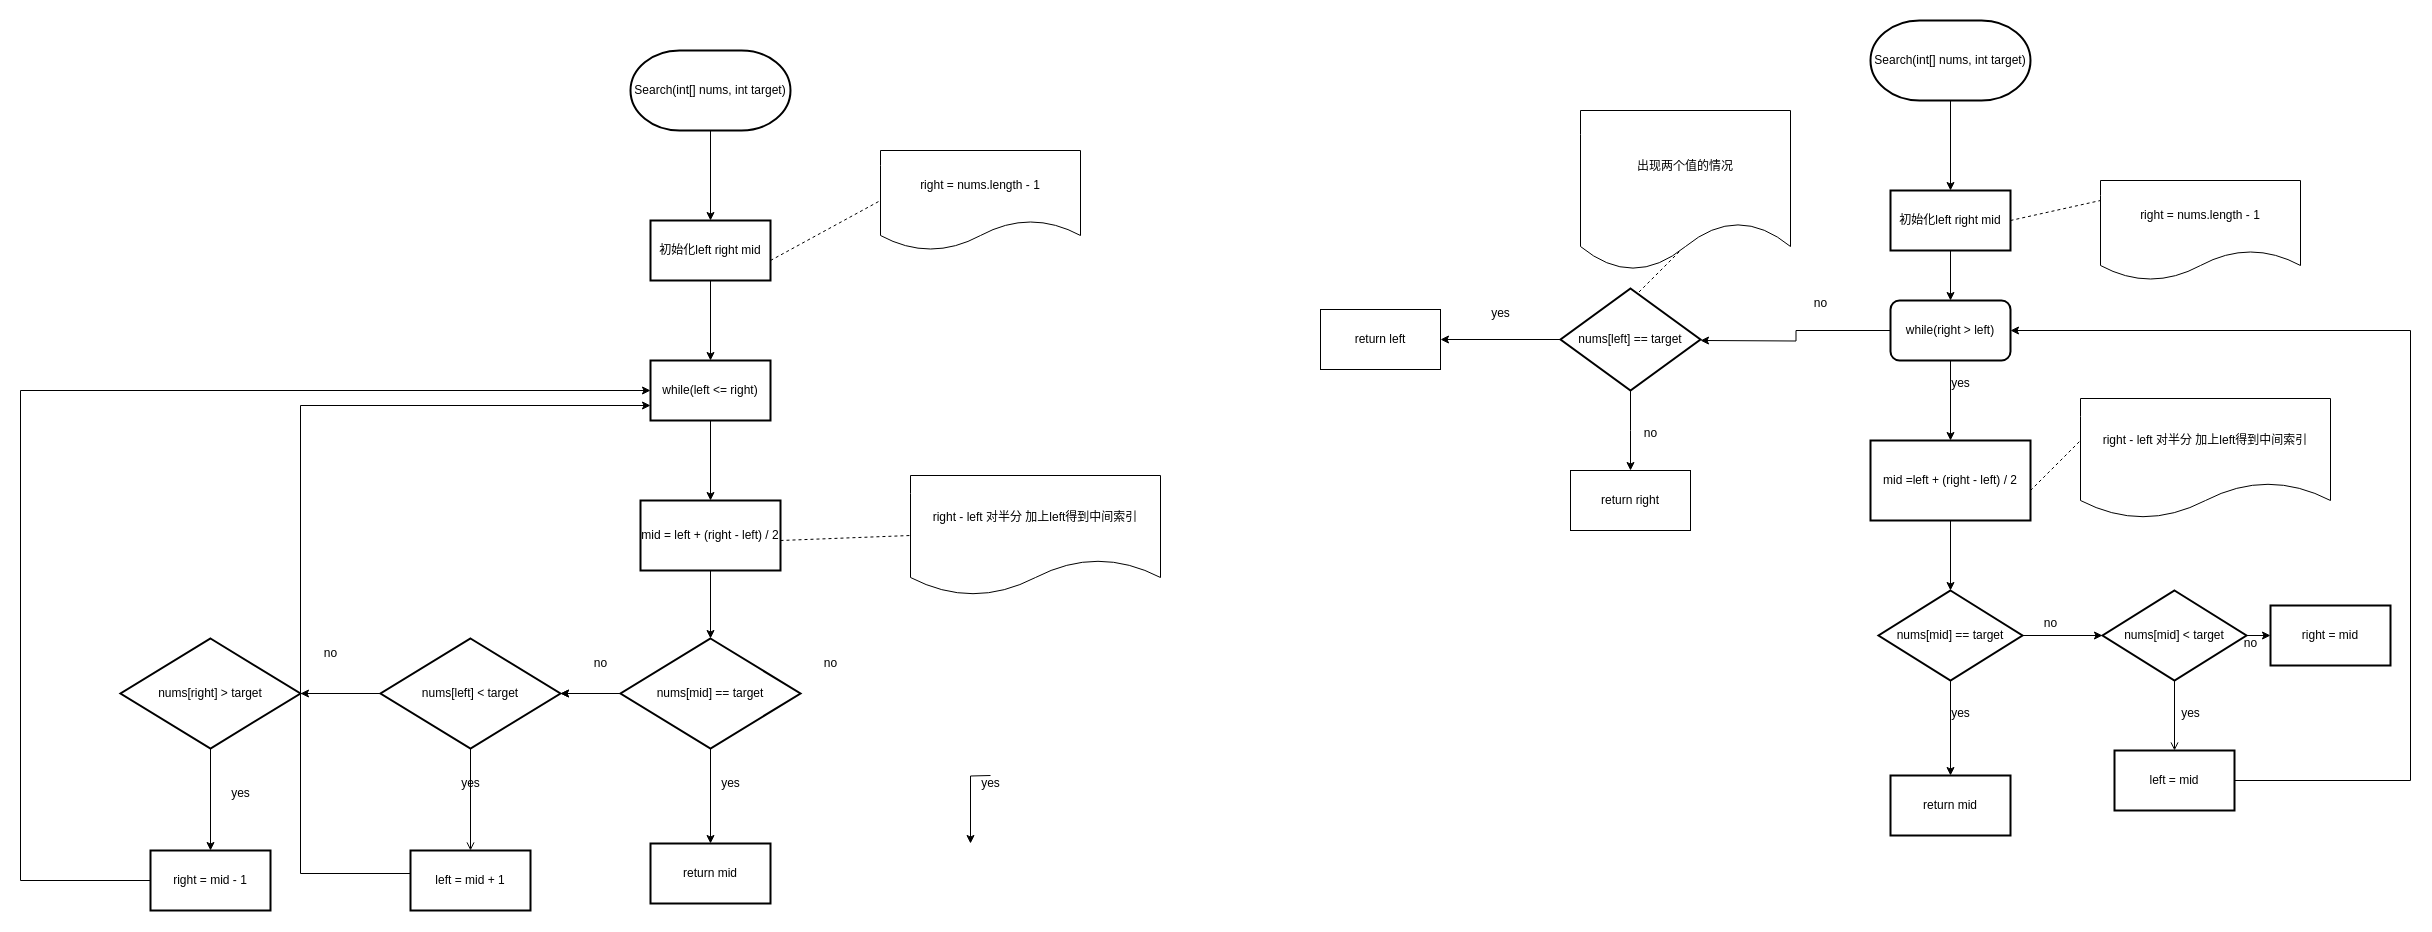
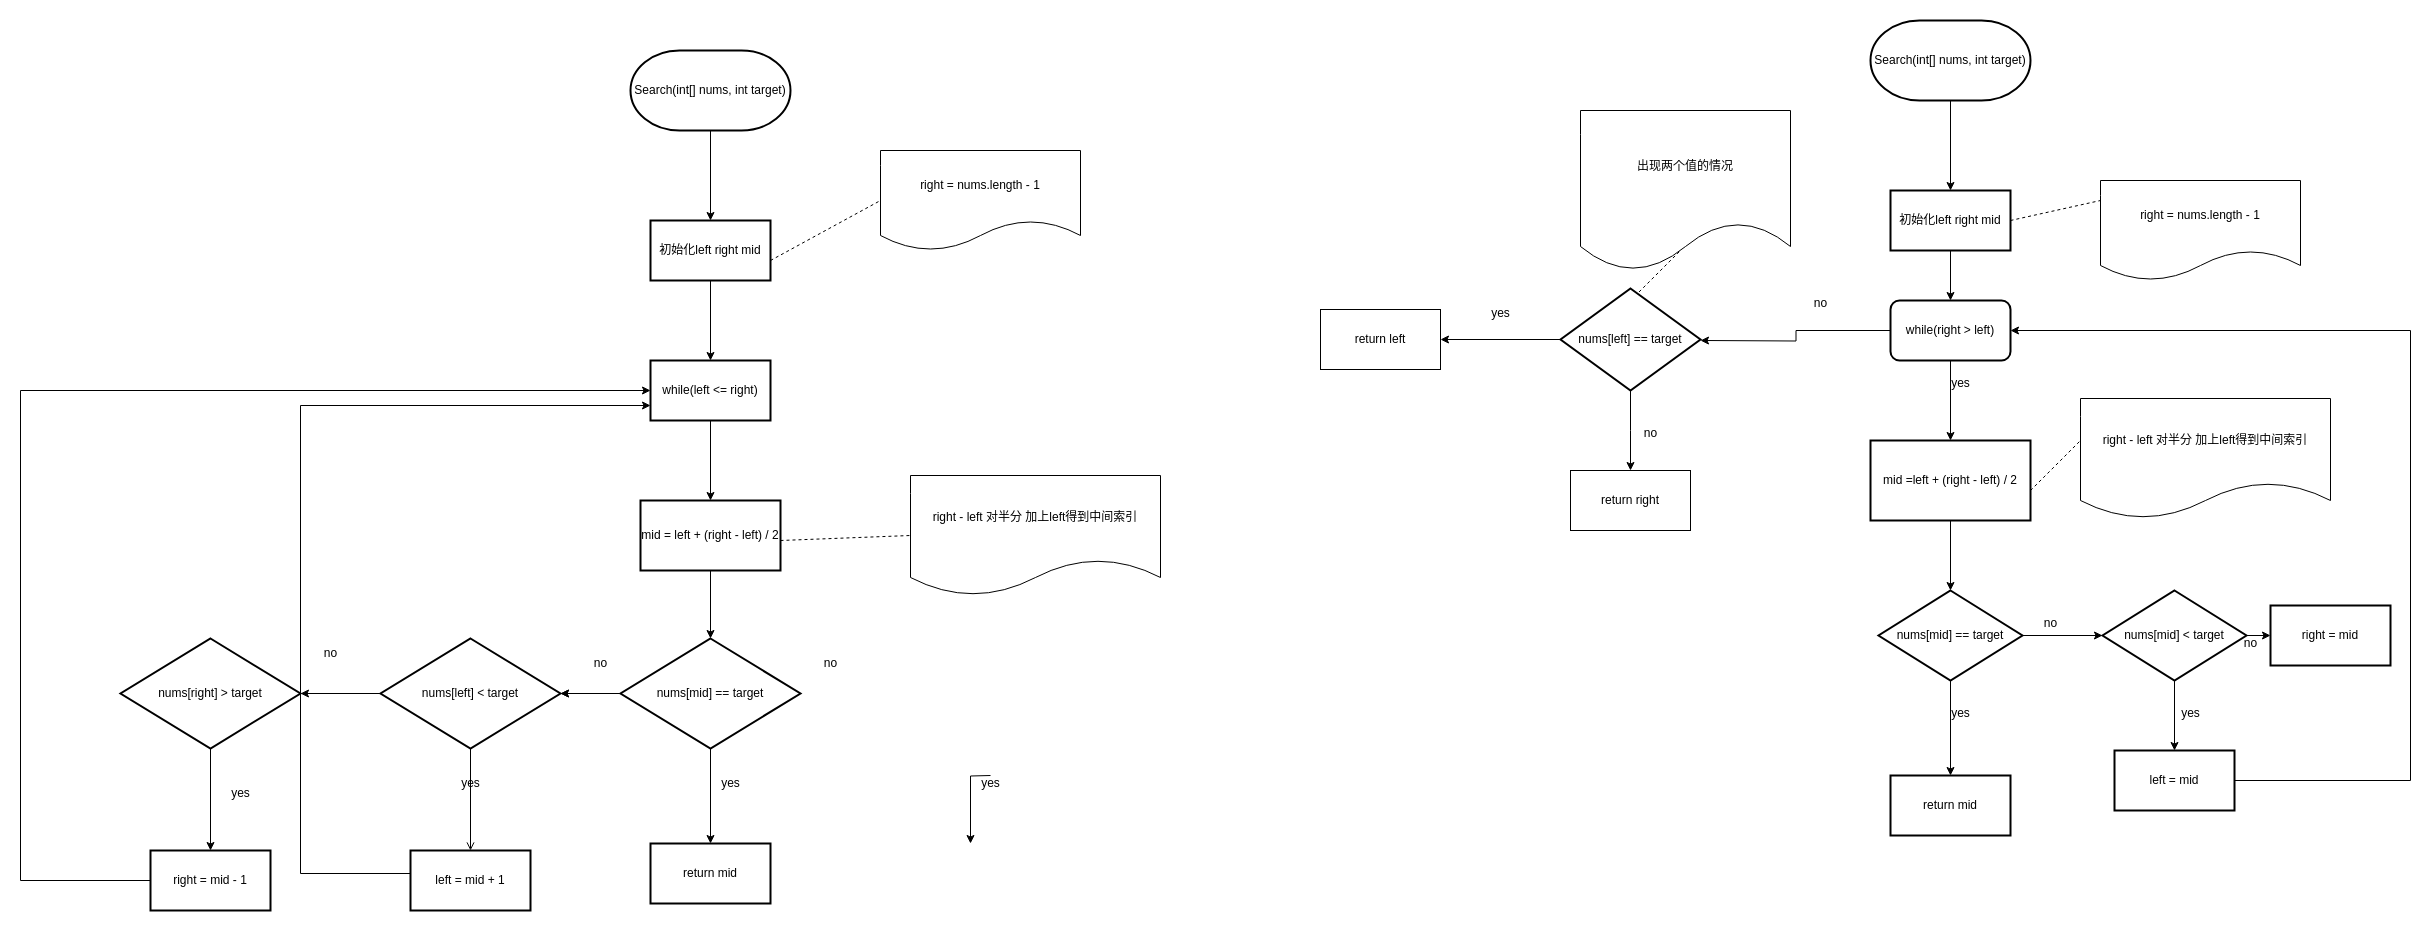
(2175, 744) -> (2175, 742)
